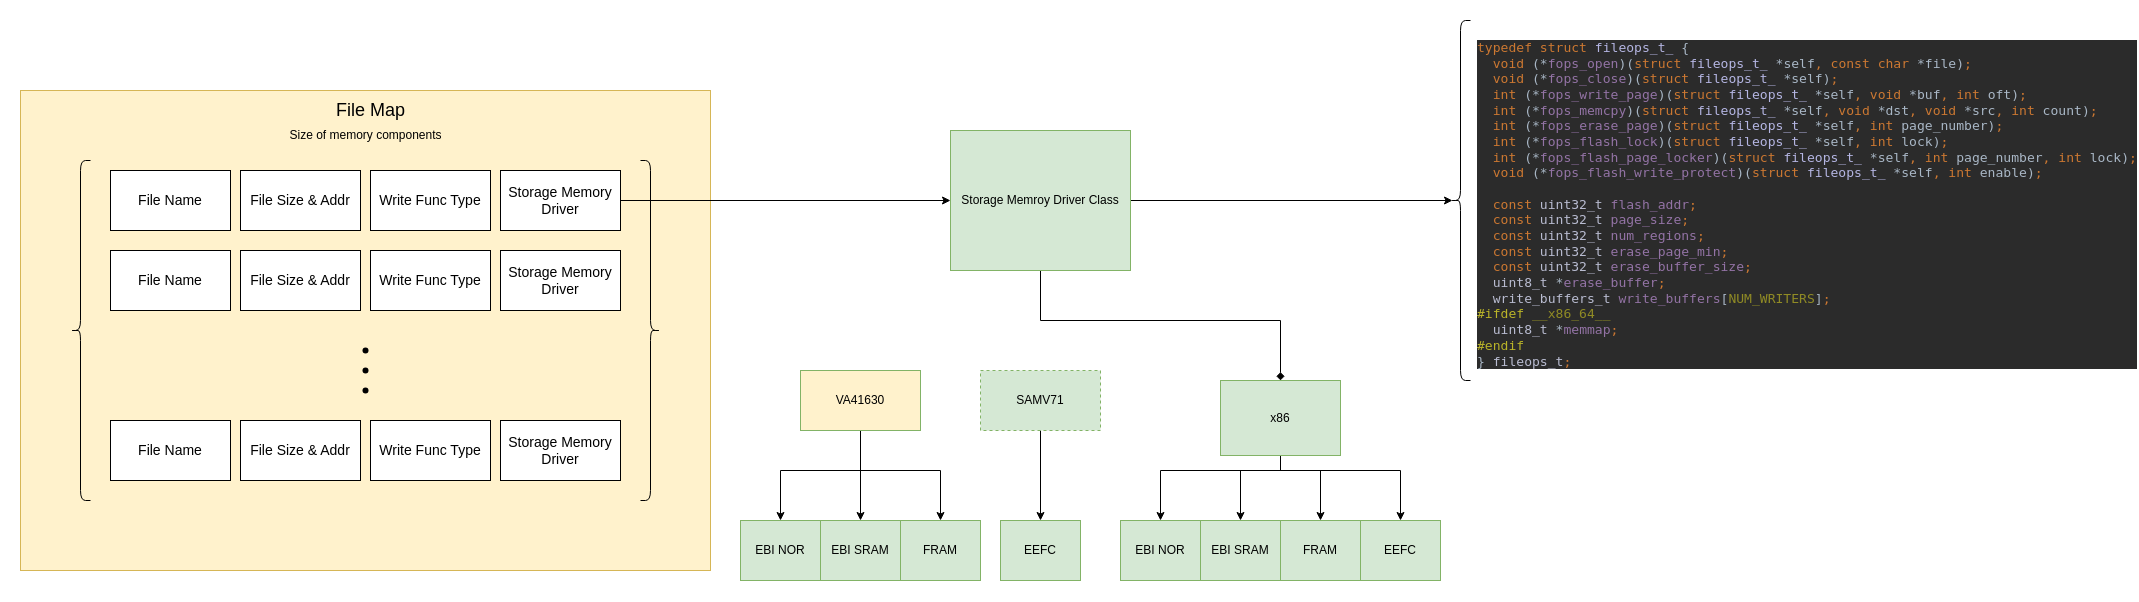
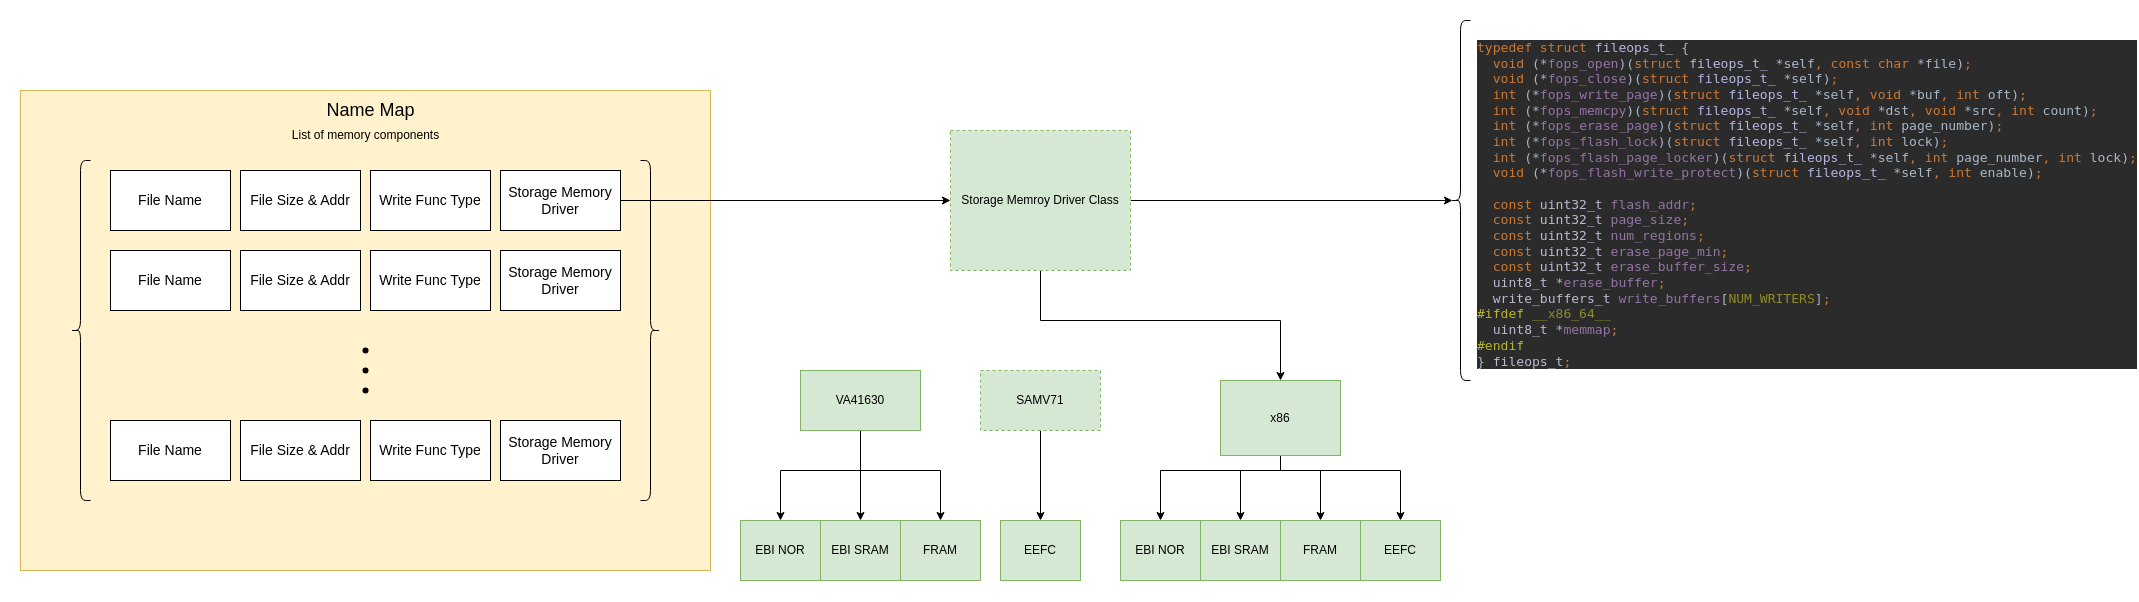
(371, 111) -> (371, 111)
(366, 136) -> (366, 136)
(1041, 201) -> (1041, 201)
(1281, 372) -> (1281, 372)
(861, 401) -> (861, 401)
